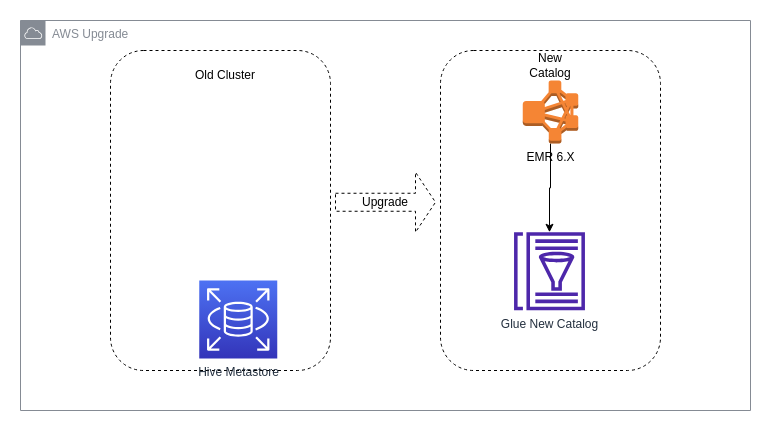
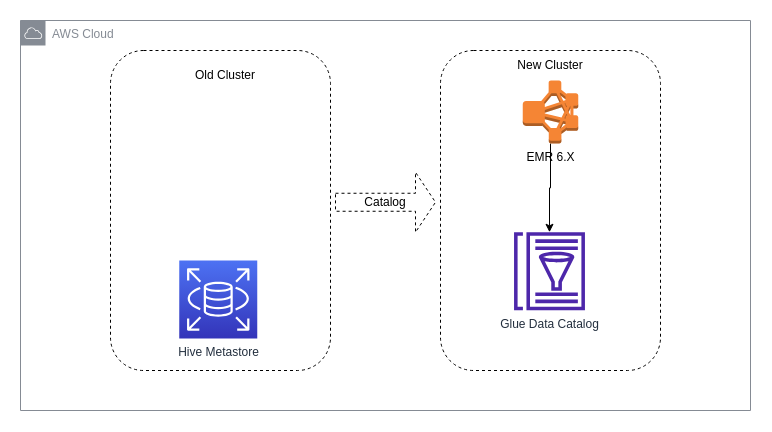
(88, 35) -> (80, 35)
(551, 66) -> (551, 66)
(386, 203) -> (386, 203)
(238, 320) -> (218, 300)
(550, 325) -> (550, 325)
